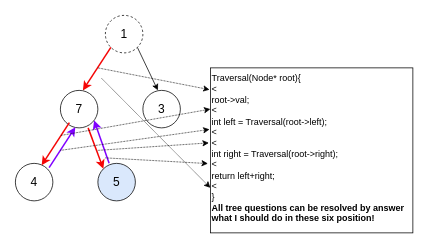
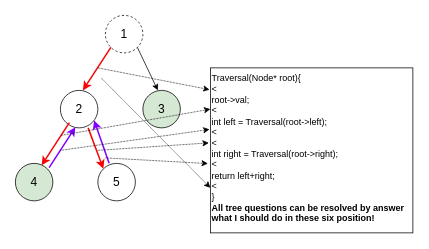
(79, 109) -> (79, 109)
(162, 109) -> (162, 109)
(34, 182) -> (34, 182)
(117, 182) -> (117, 182)
